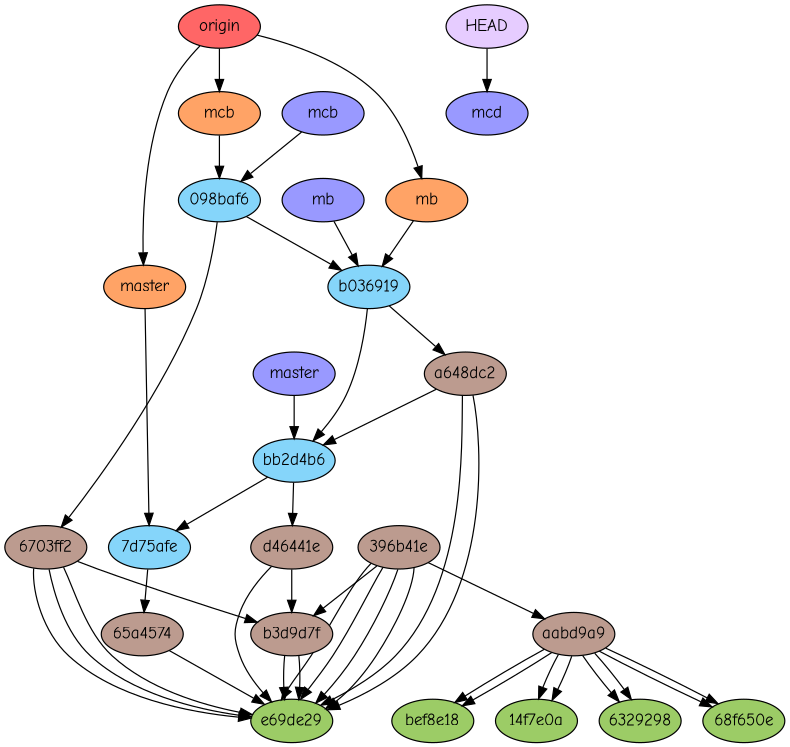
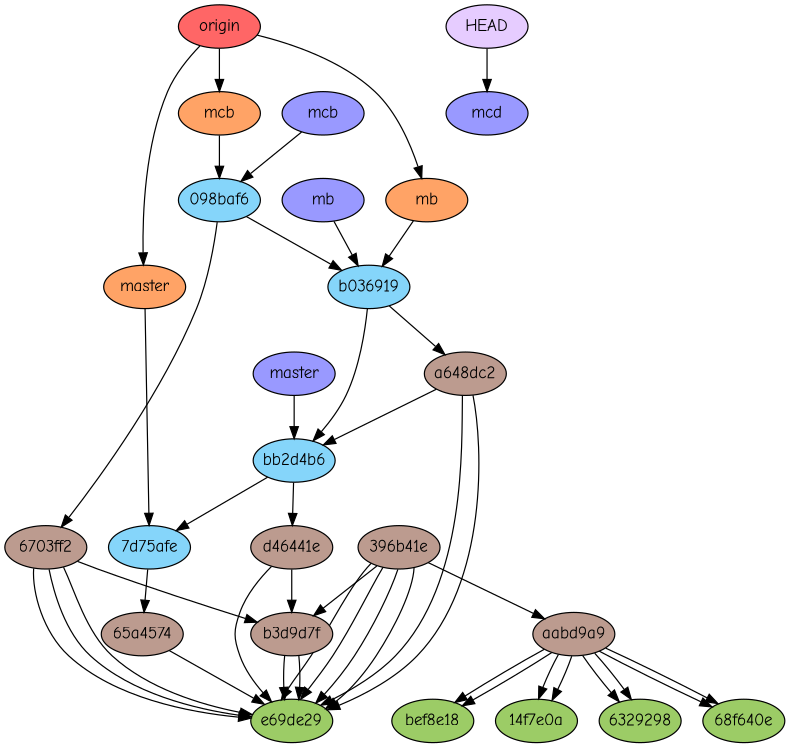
(744, 721) -> (744, 721)
